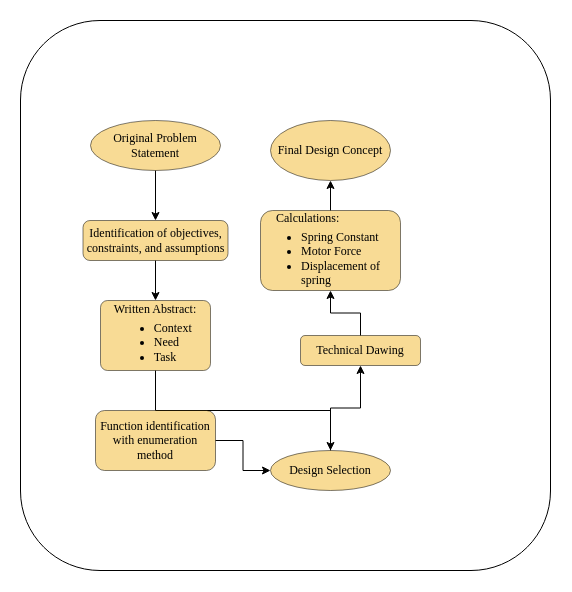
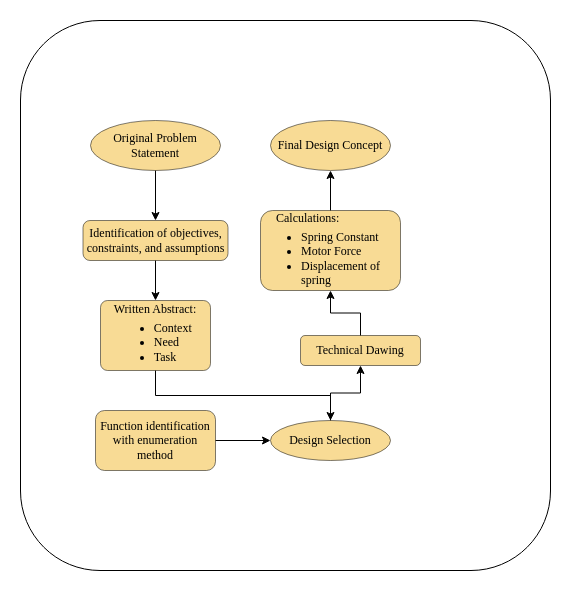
(331, 151) -> (331, 146)
(331, 471) -> (331, 441)
